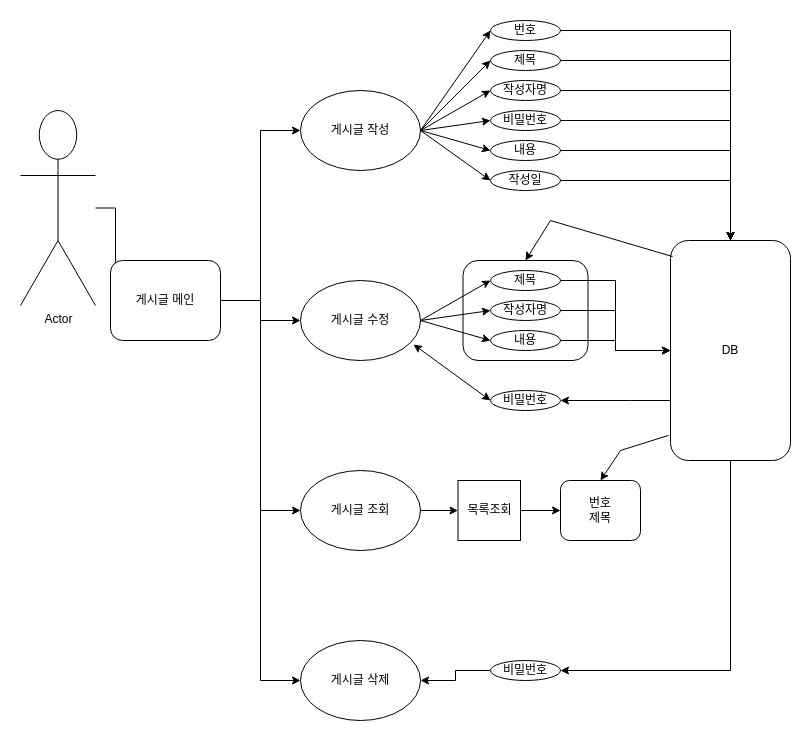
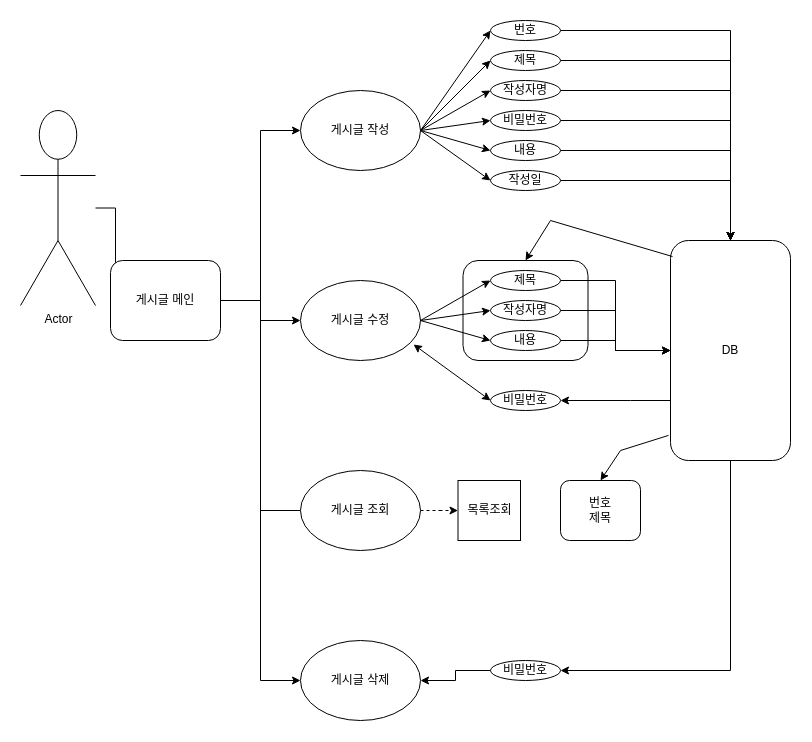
(292, 511) -> (295, 511)
(439, 511) -> (439, 511)
(537, 511) -> none
